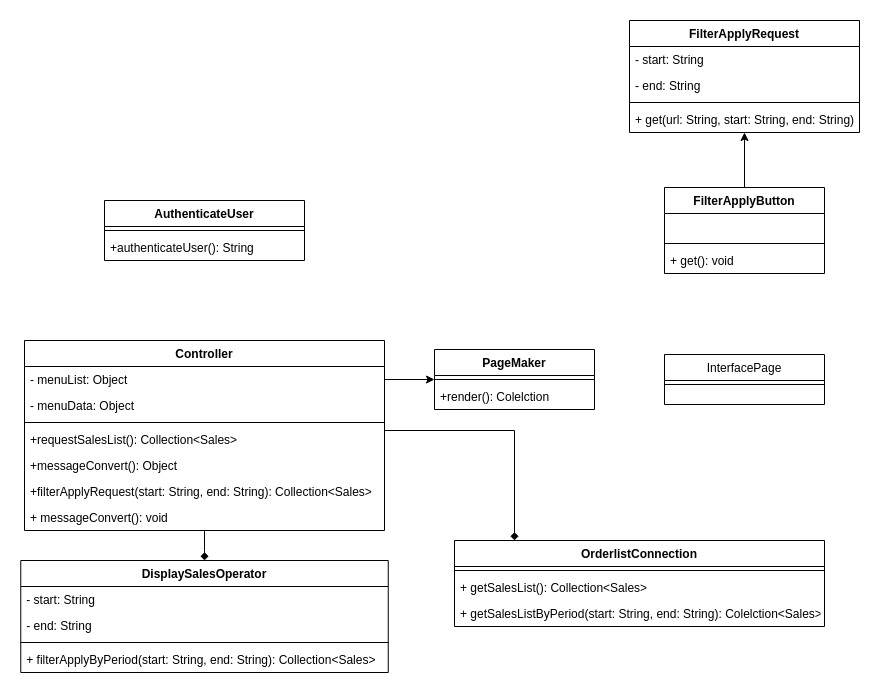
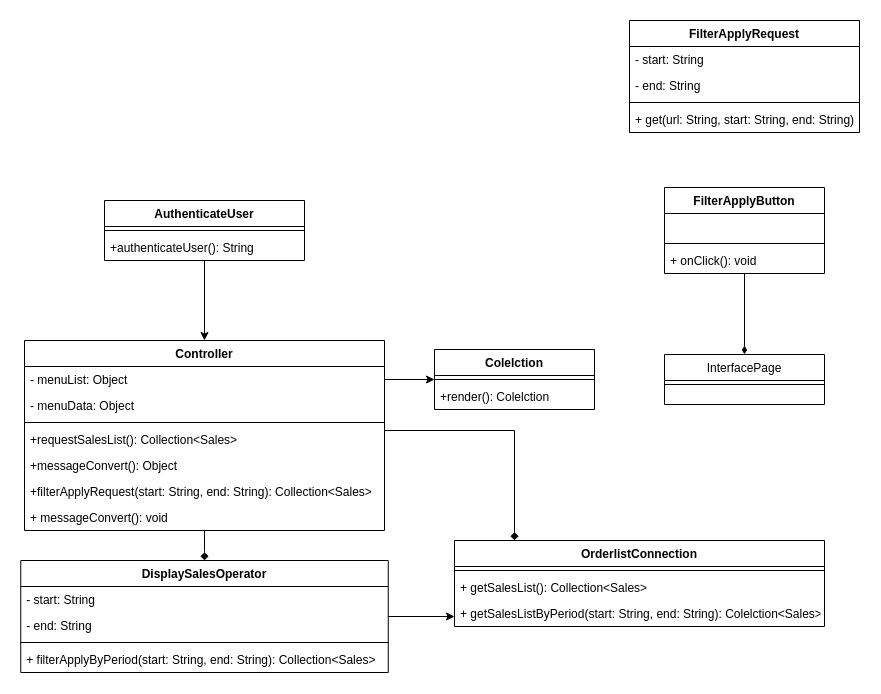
(745, 163) -> none
(707, 261) -> (718, 261)
none -> (205, 298)
none -> (745, 311)
(514, 363) -> (514, 363)
none -> (419, 617)
